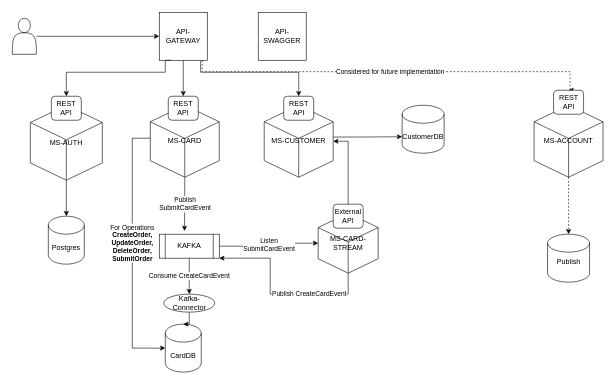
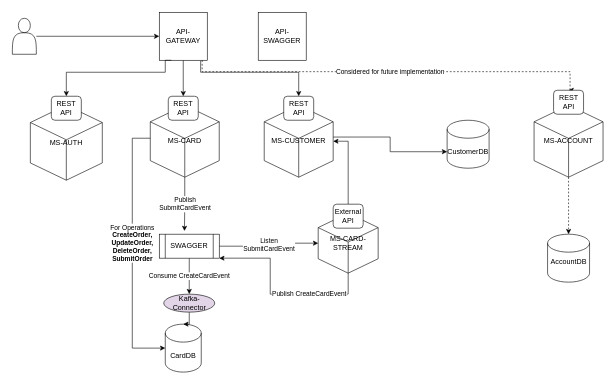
(423, 129) -> (468, 144)
(66, 210) -> none
(66, 240) -> none
(189, 246) -> (189, 246)
(569, 266) -> (569, 266)
(189, 303) -> (189, 303)
